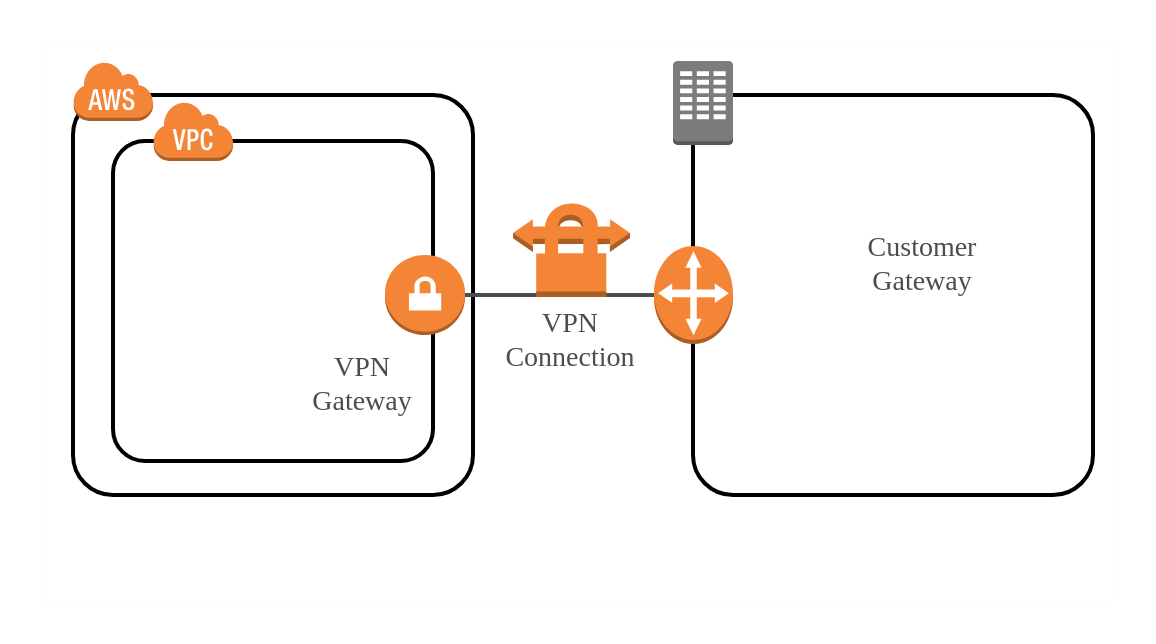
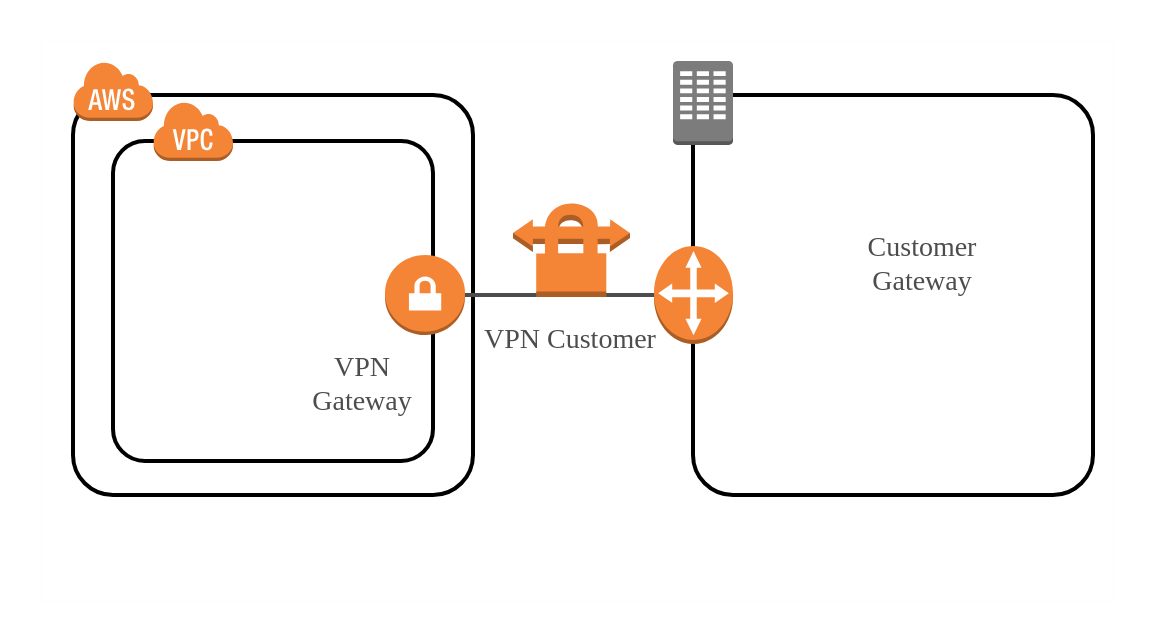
(571, 341) -> (571, 341)
